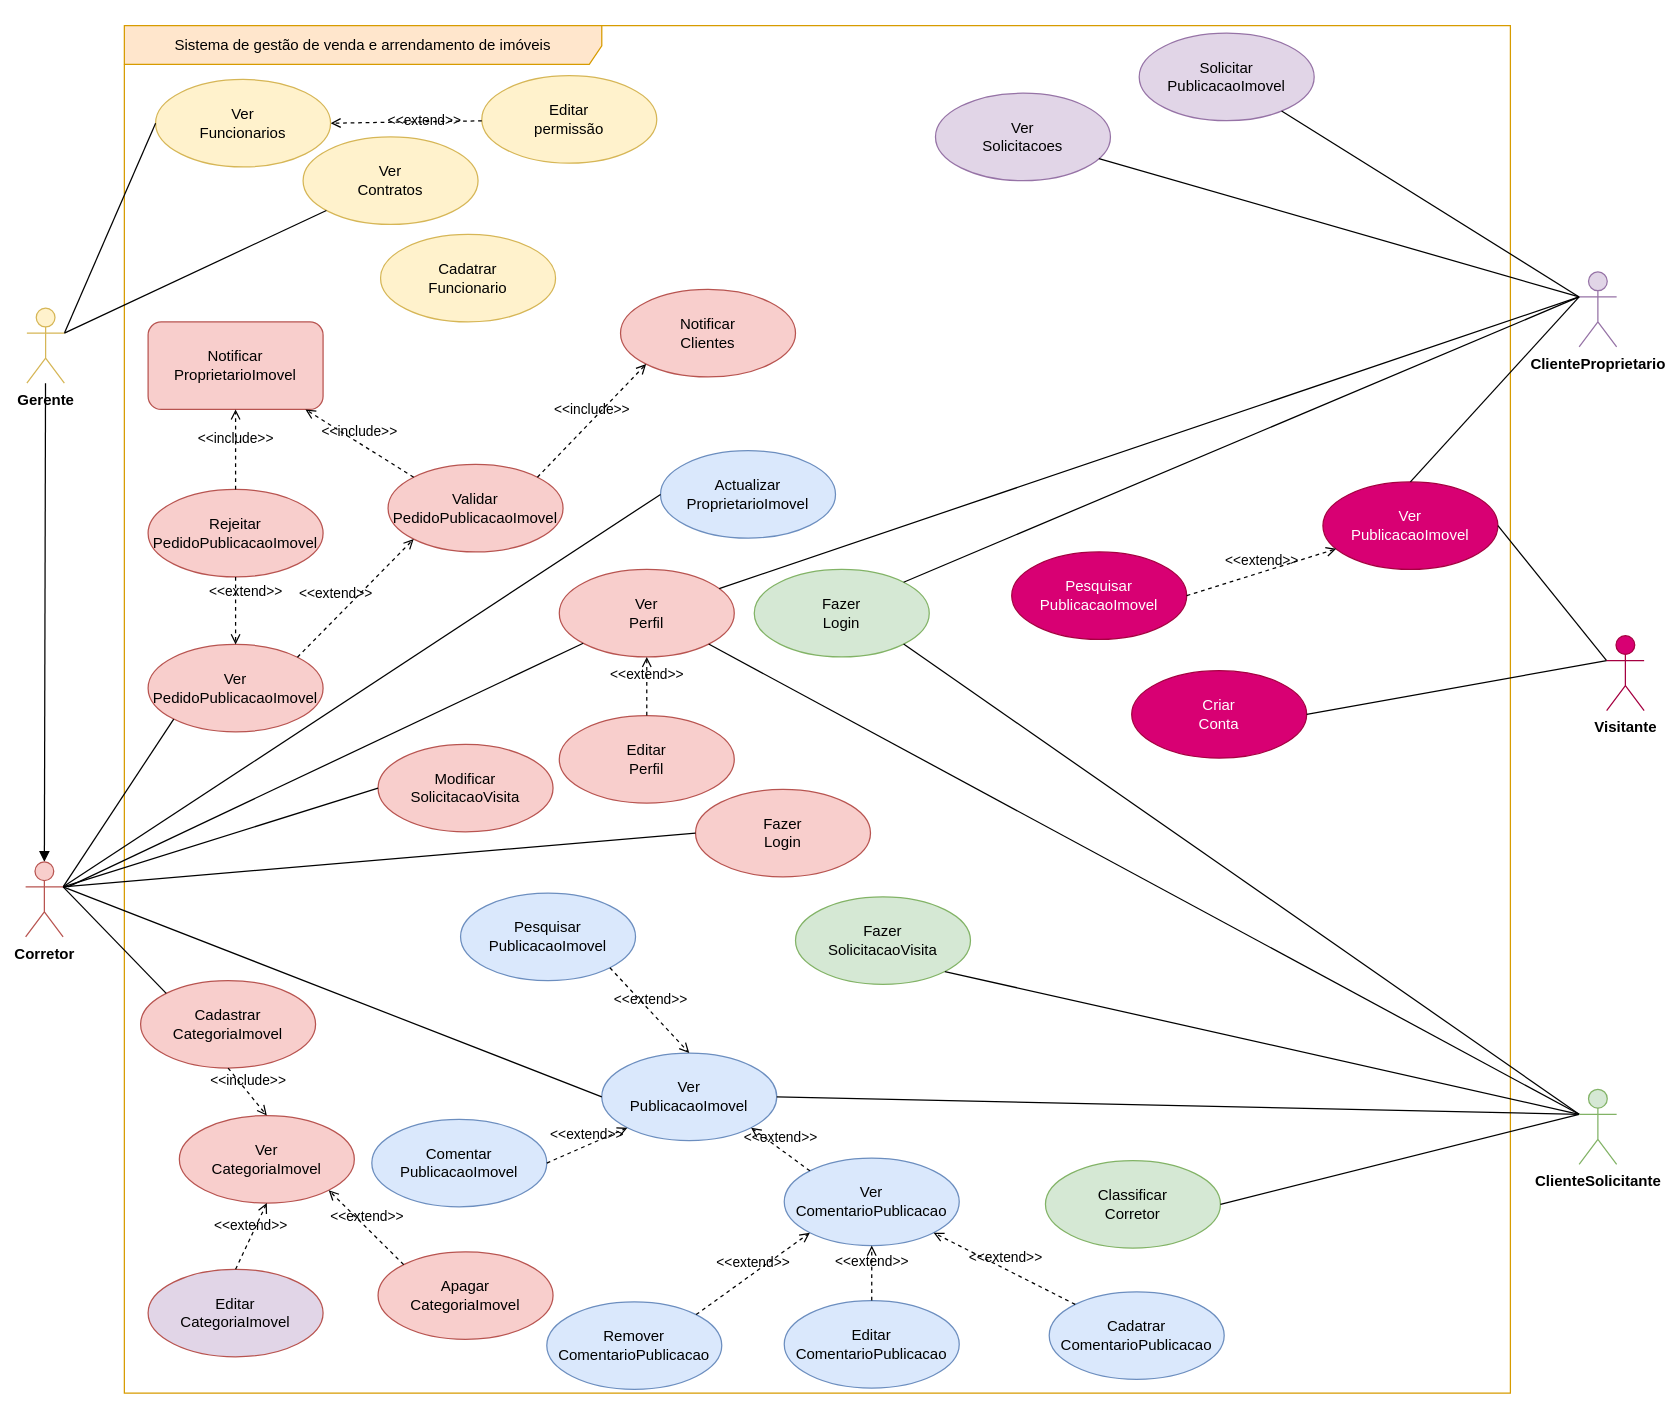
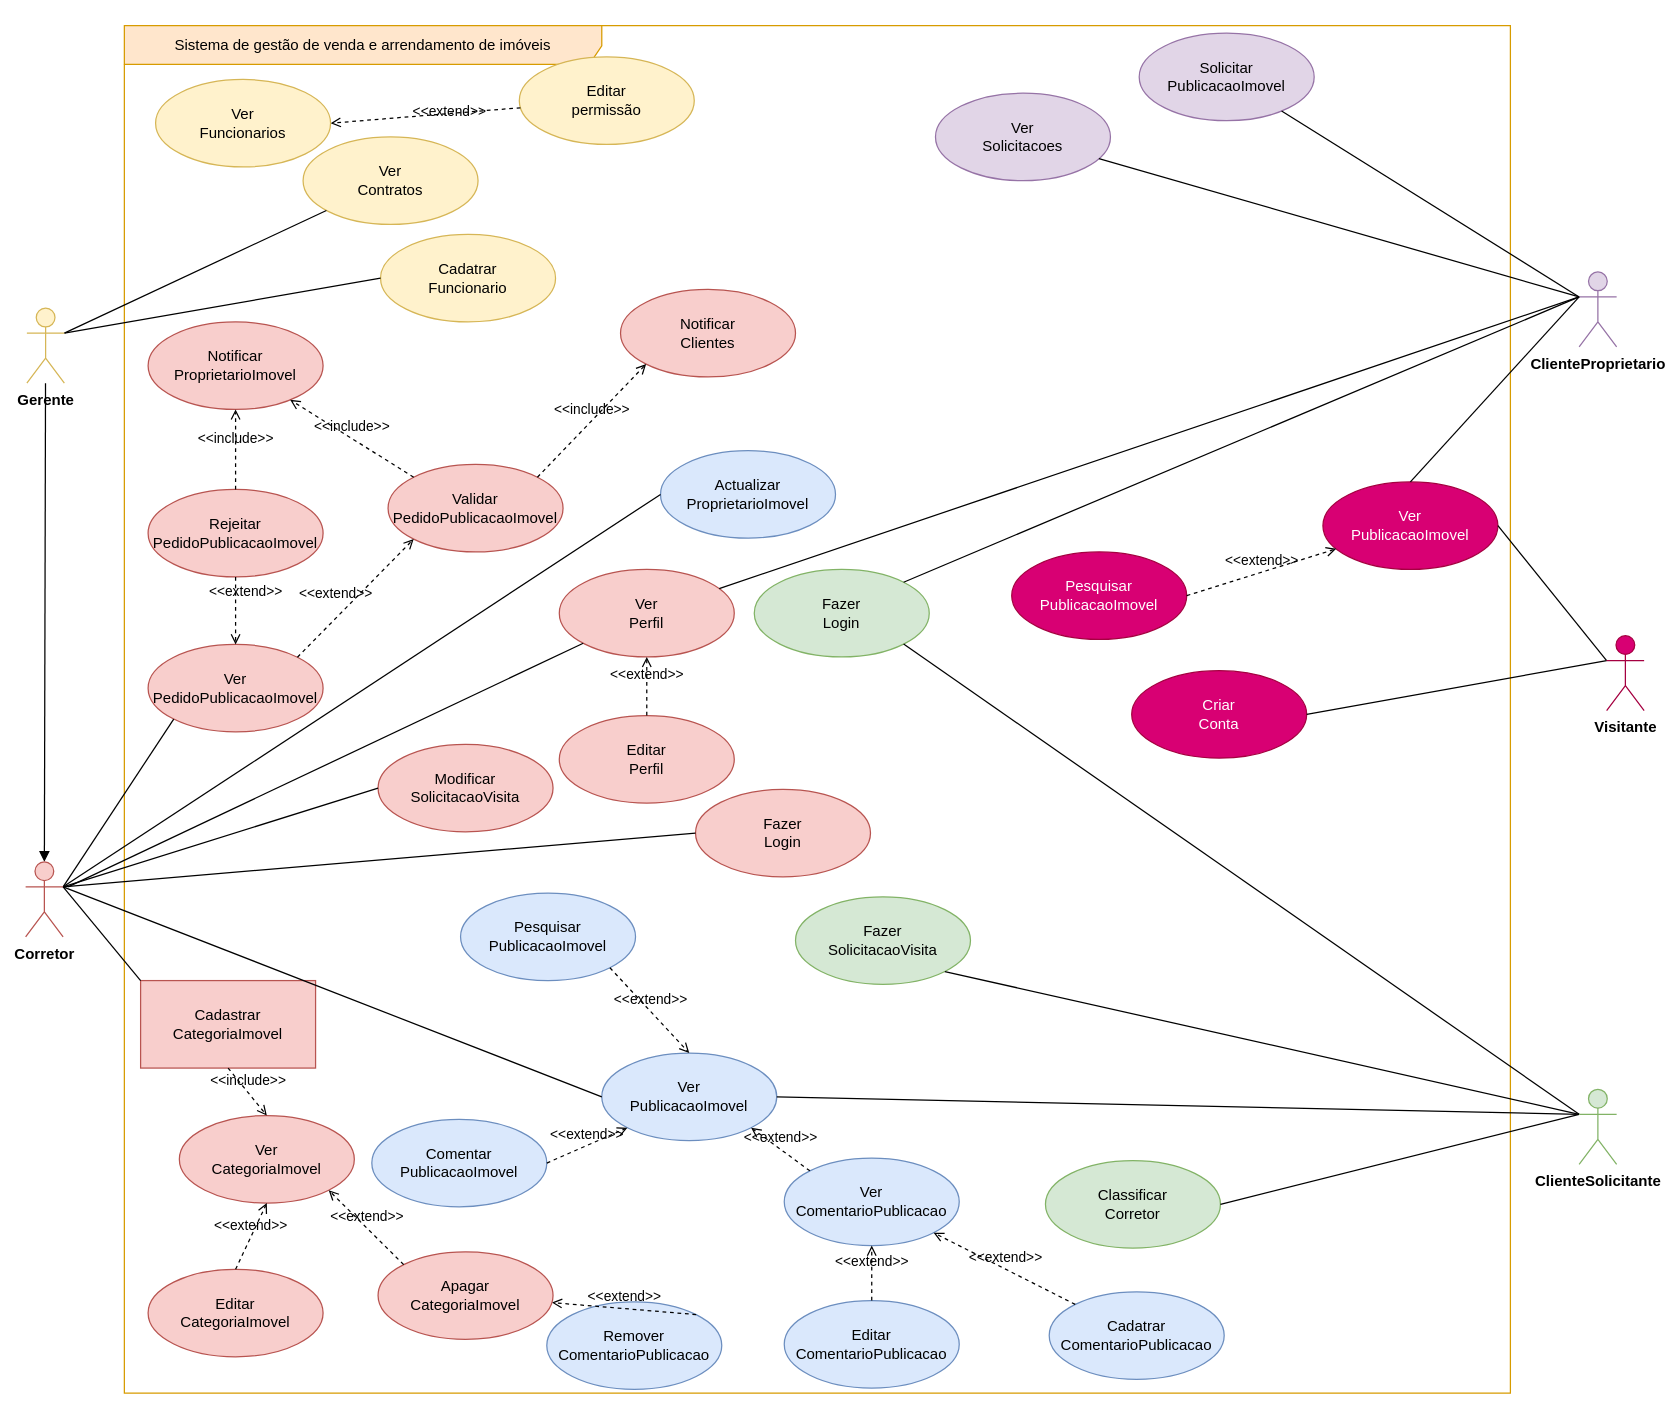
(569, 119) -> (607, 101)
(93, 267) -> none
none -> (225, 305)
(236, 366) -> (236, 366)
(1138, 876) -> none
(228, 1024) -> (228, 1024)
(752, 1275) -> (626, 1309)
(236, 1313) -> (236, 1313)
